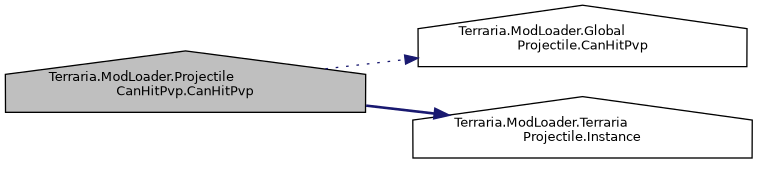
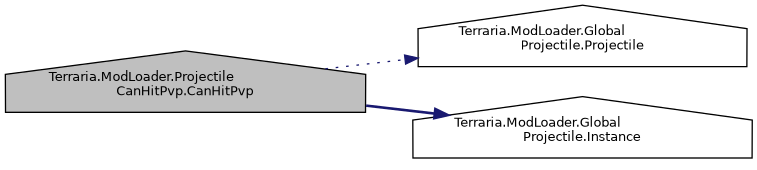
(583, 39) -> (583, 39)
(583, 131) -> (583, 131)
